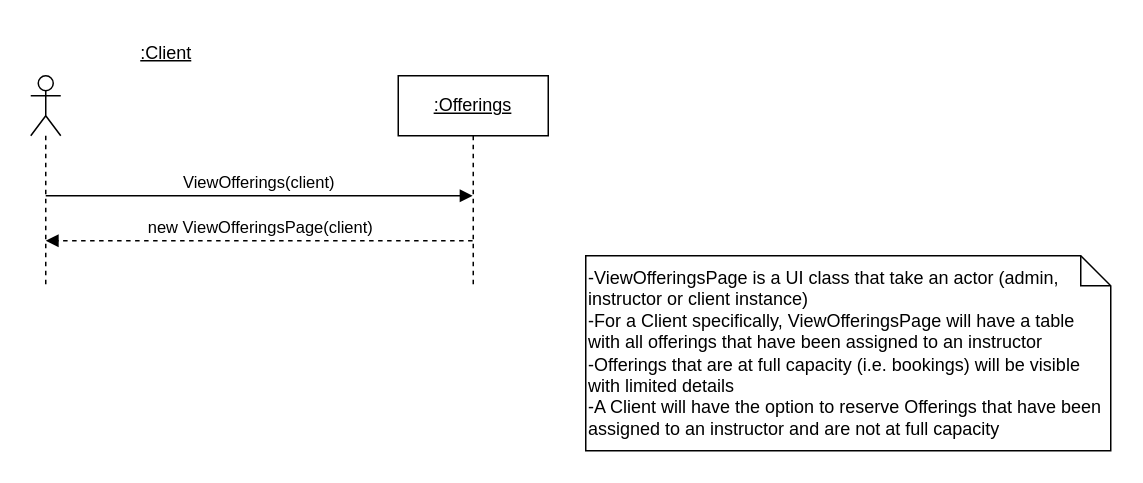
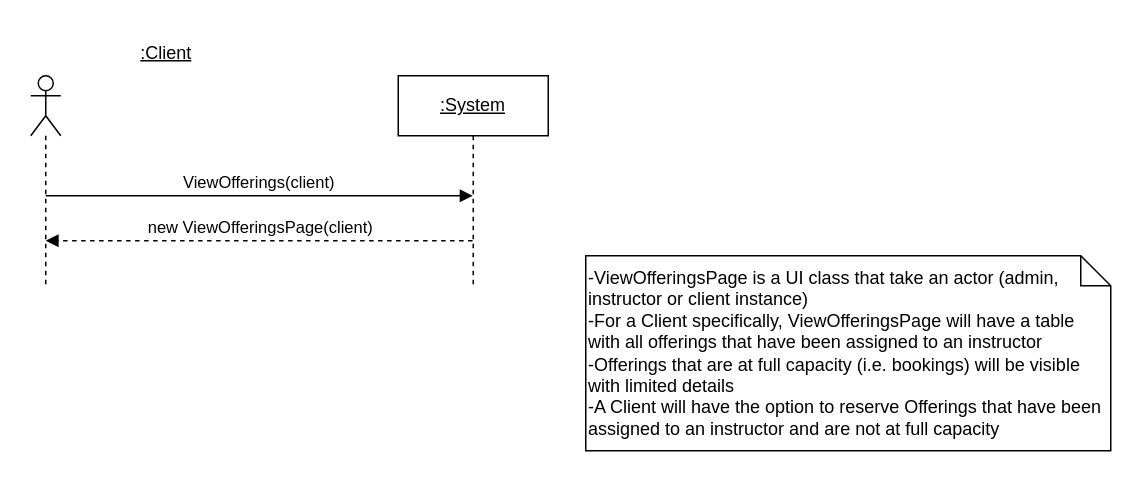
(473, 106) -> (473, 106)
